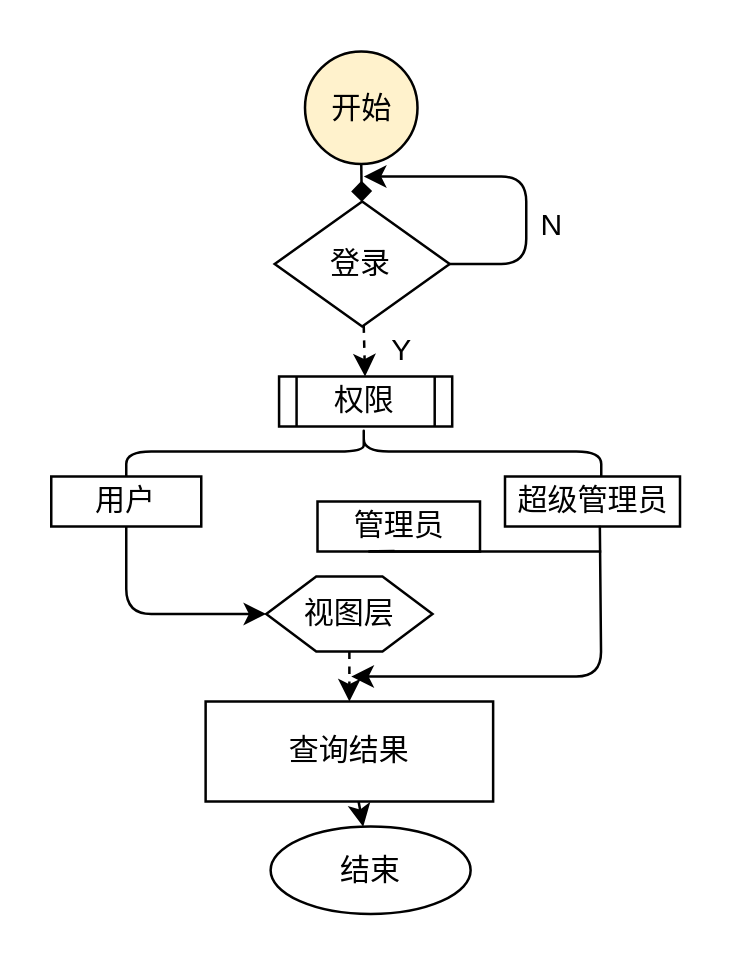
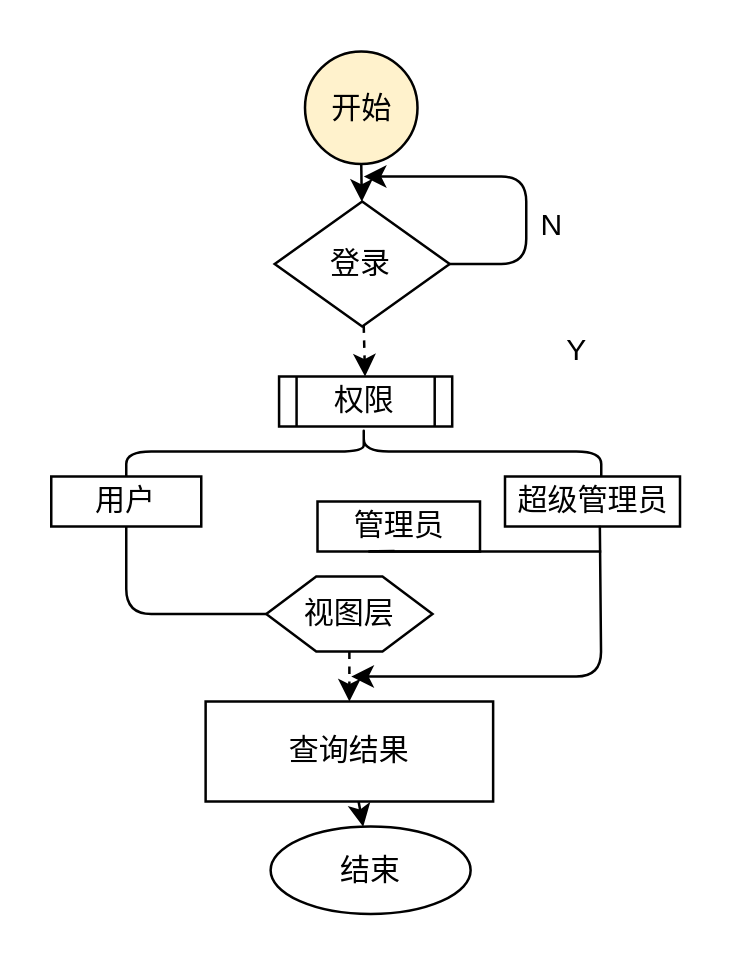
(362, 181) -> (362, 182)
(401, 351) -> (576, 351)
(248, 614) -> (255, 614)
